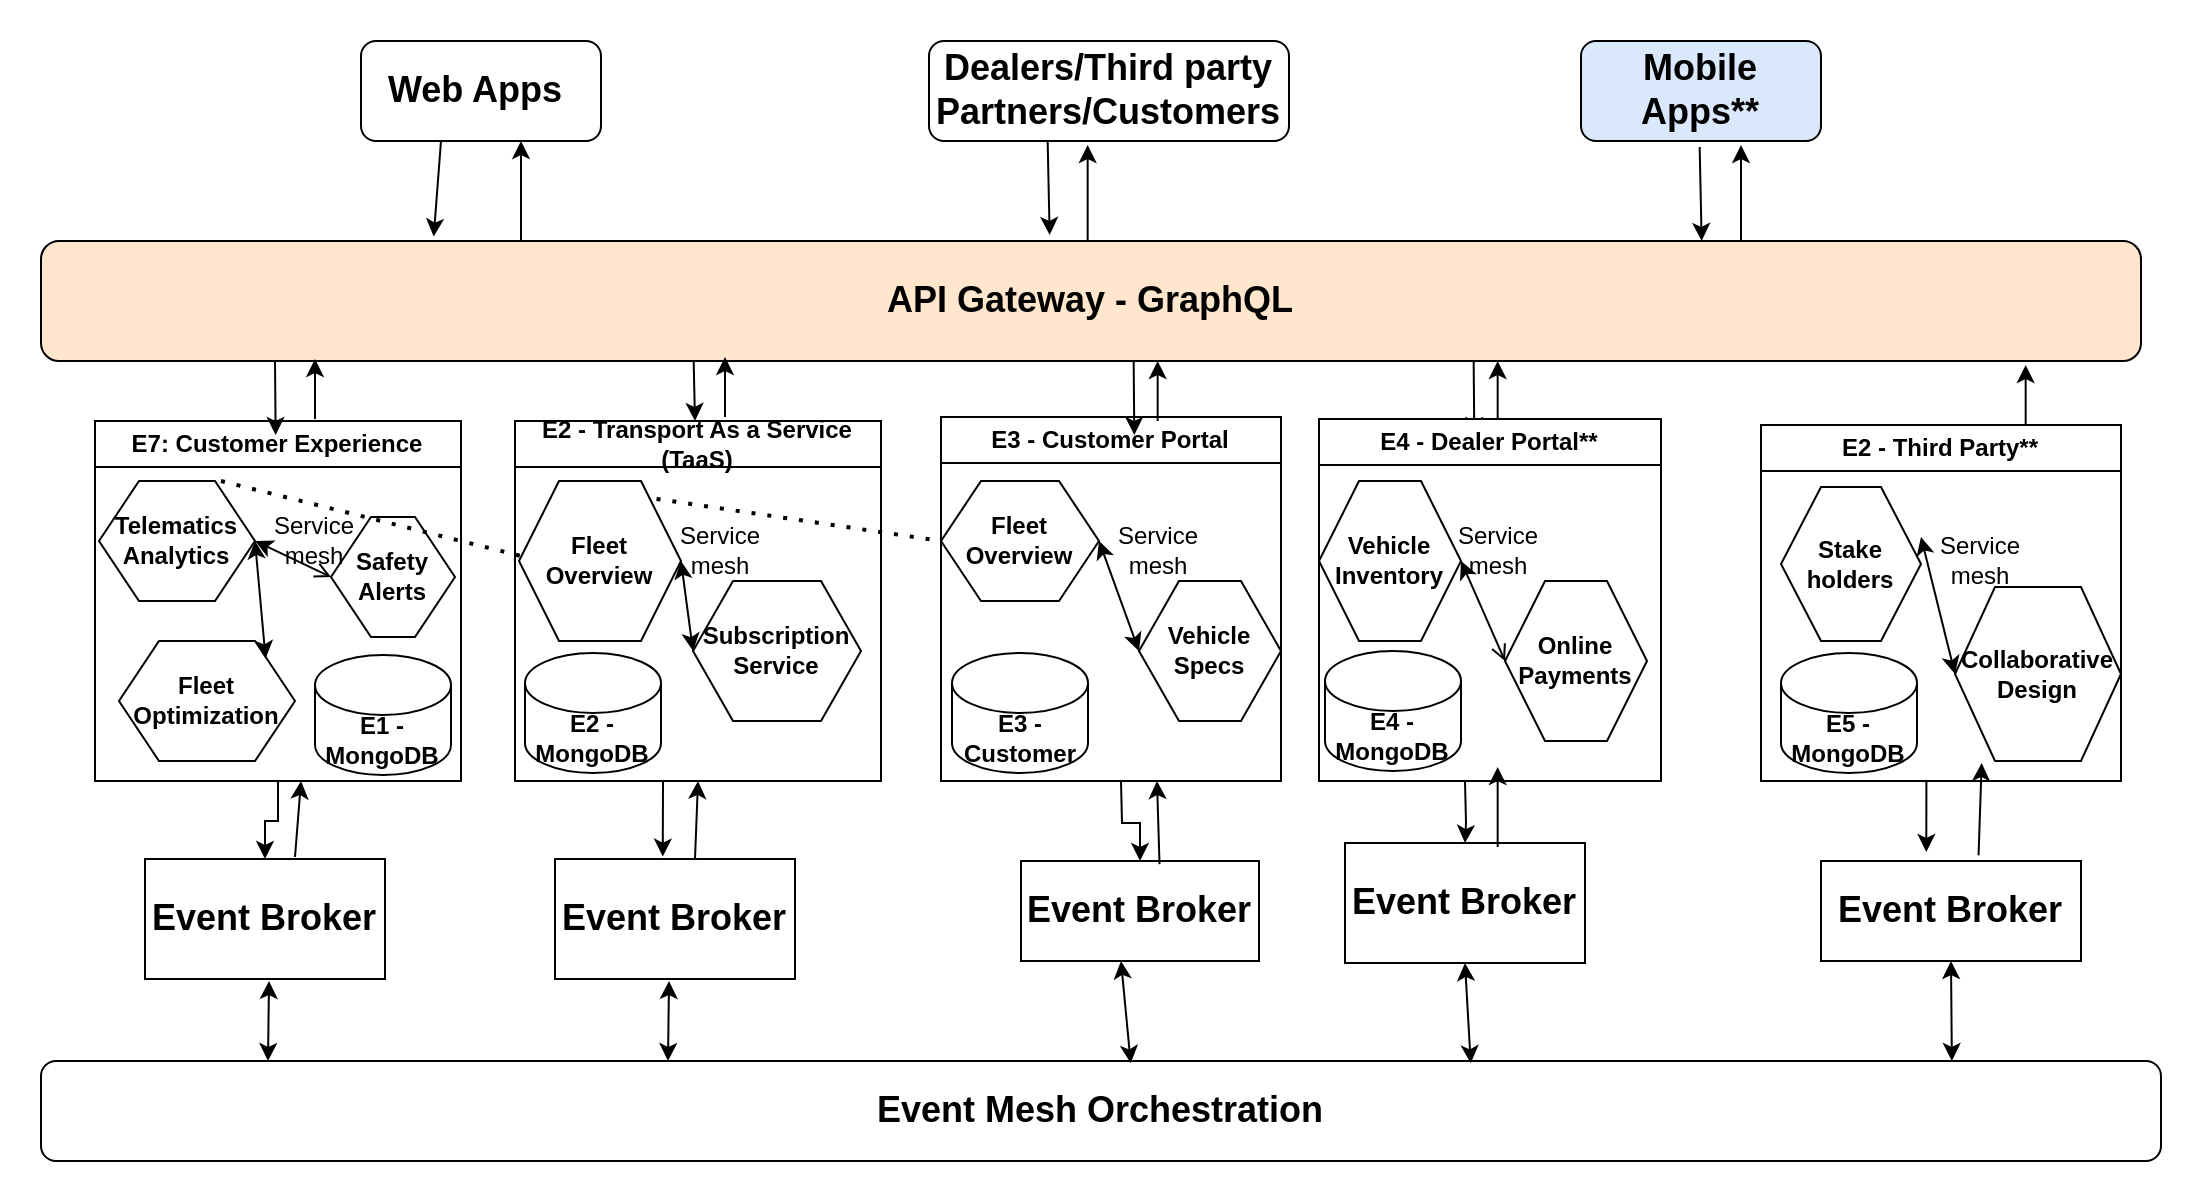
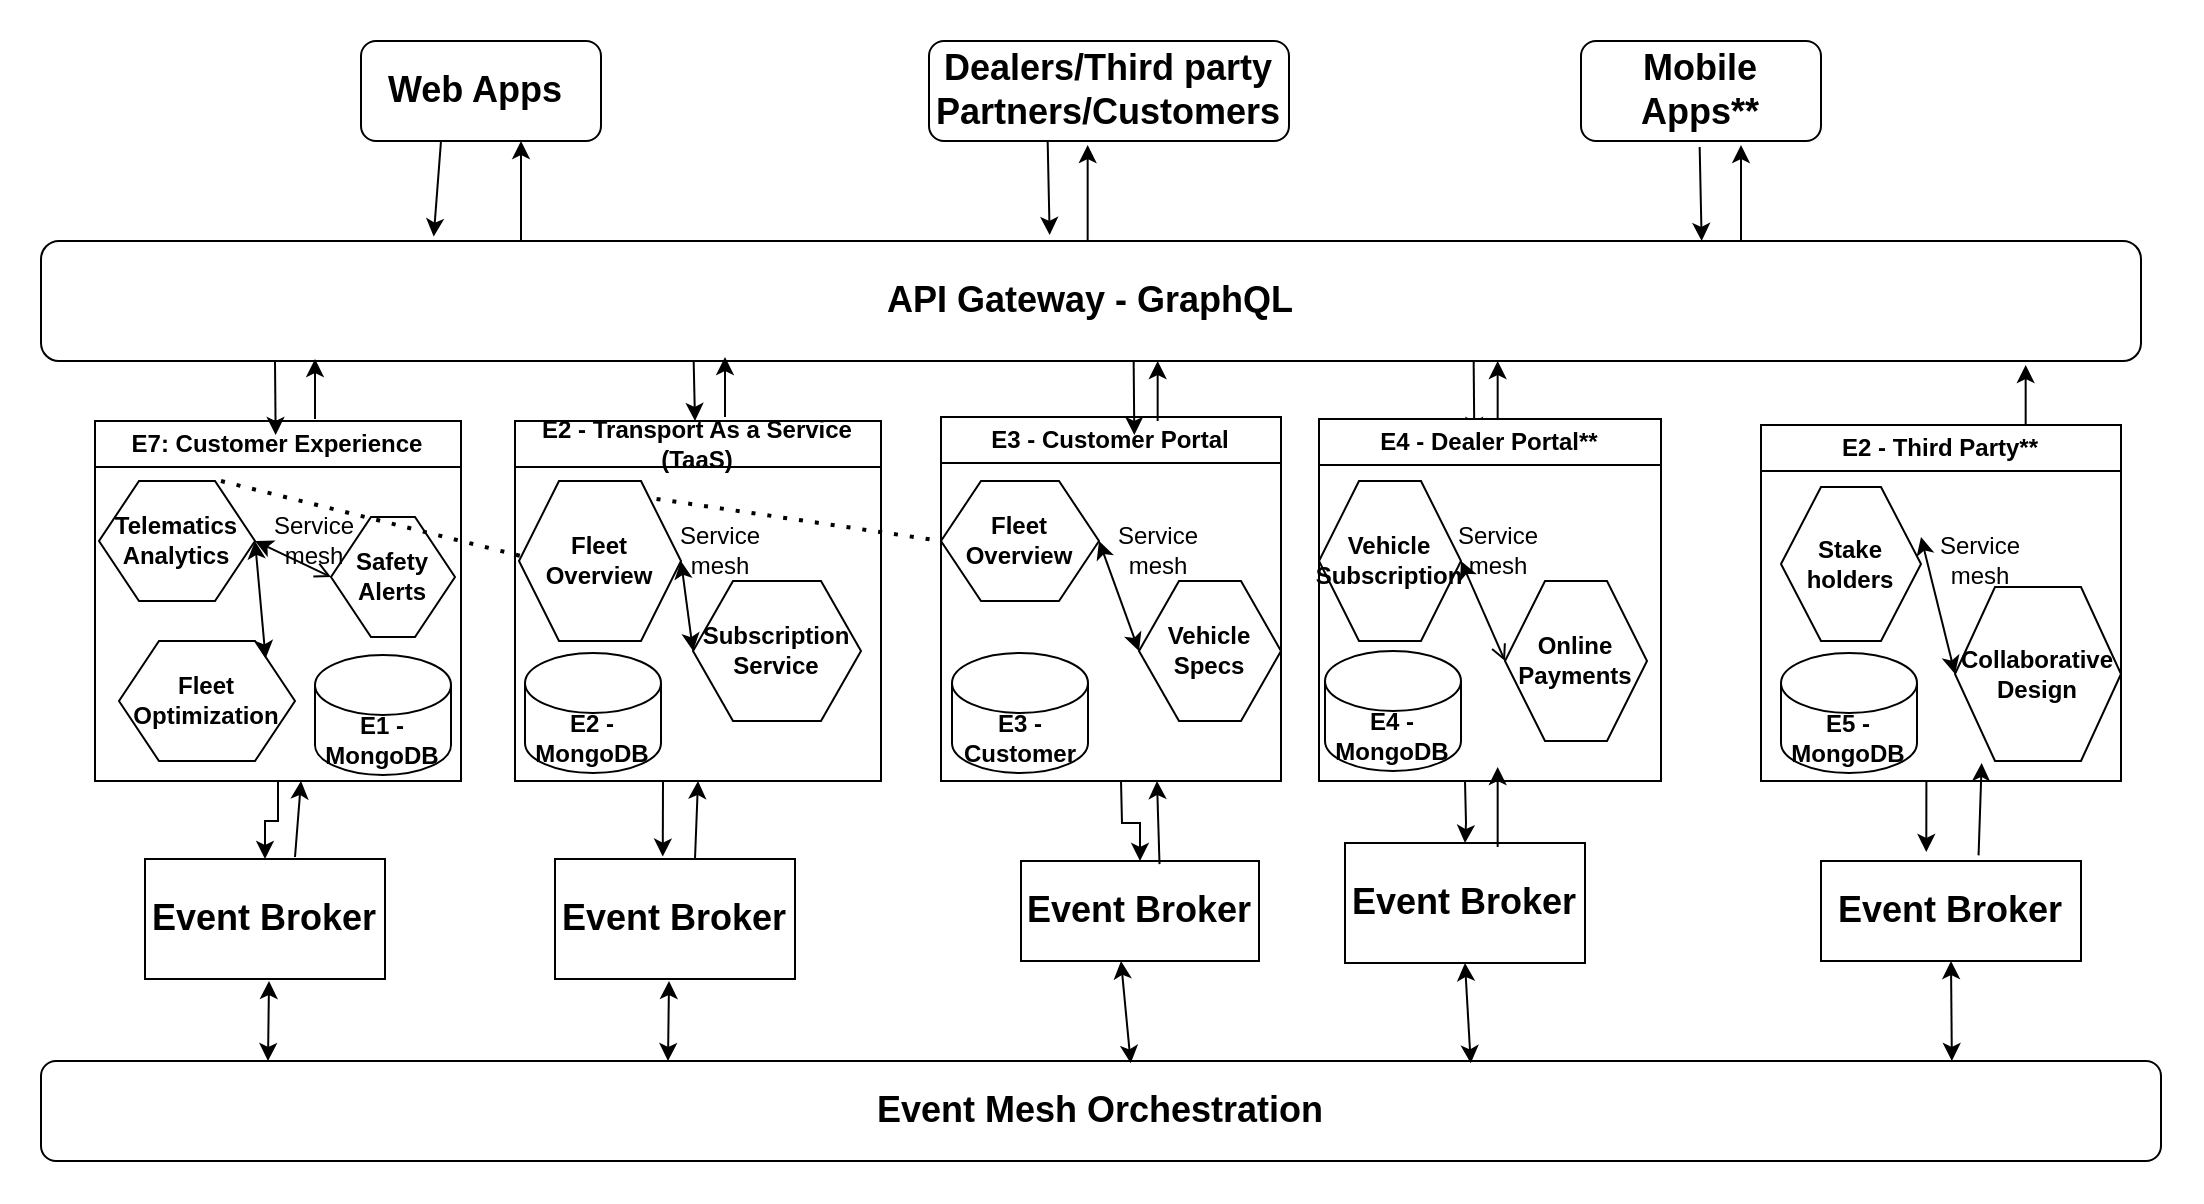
(1701, 91) -> (1701, 91)
(1091, 301) -> (1091, 301)
(1390, 561) -> (1390, 561)
